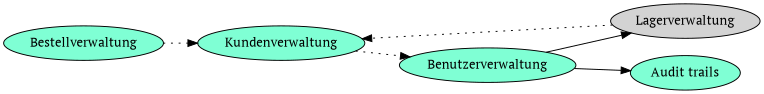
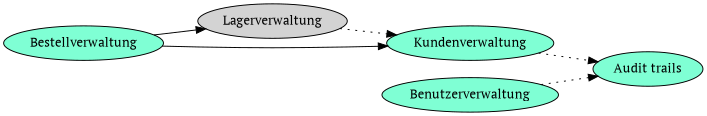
(176, 43) -> (270, 48)
(584, 44) -> (175, 32)
(378, 53) -> (563, 57)
(598, 69) -> (565, 81)
